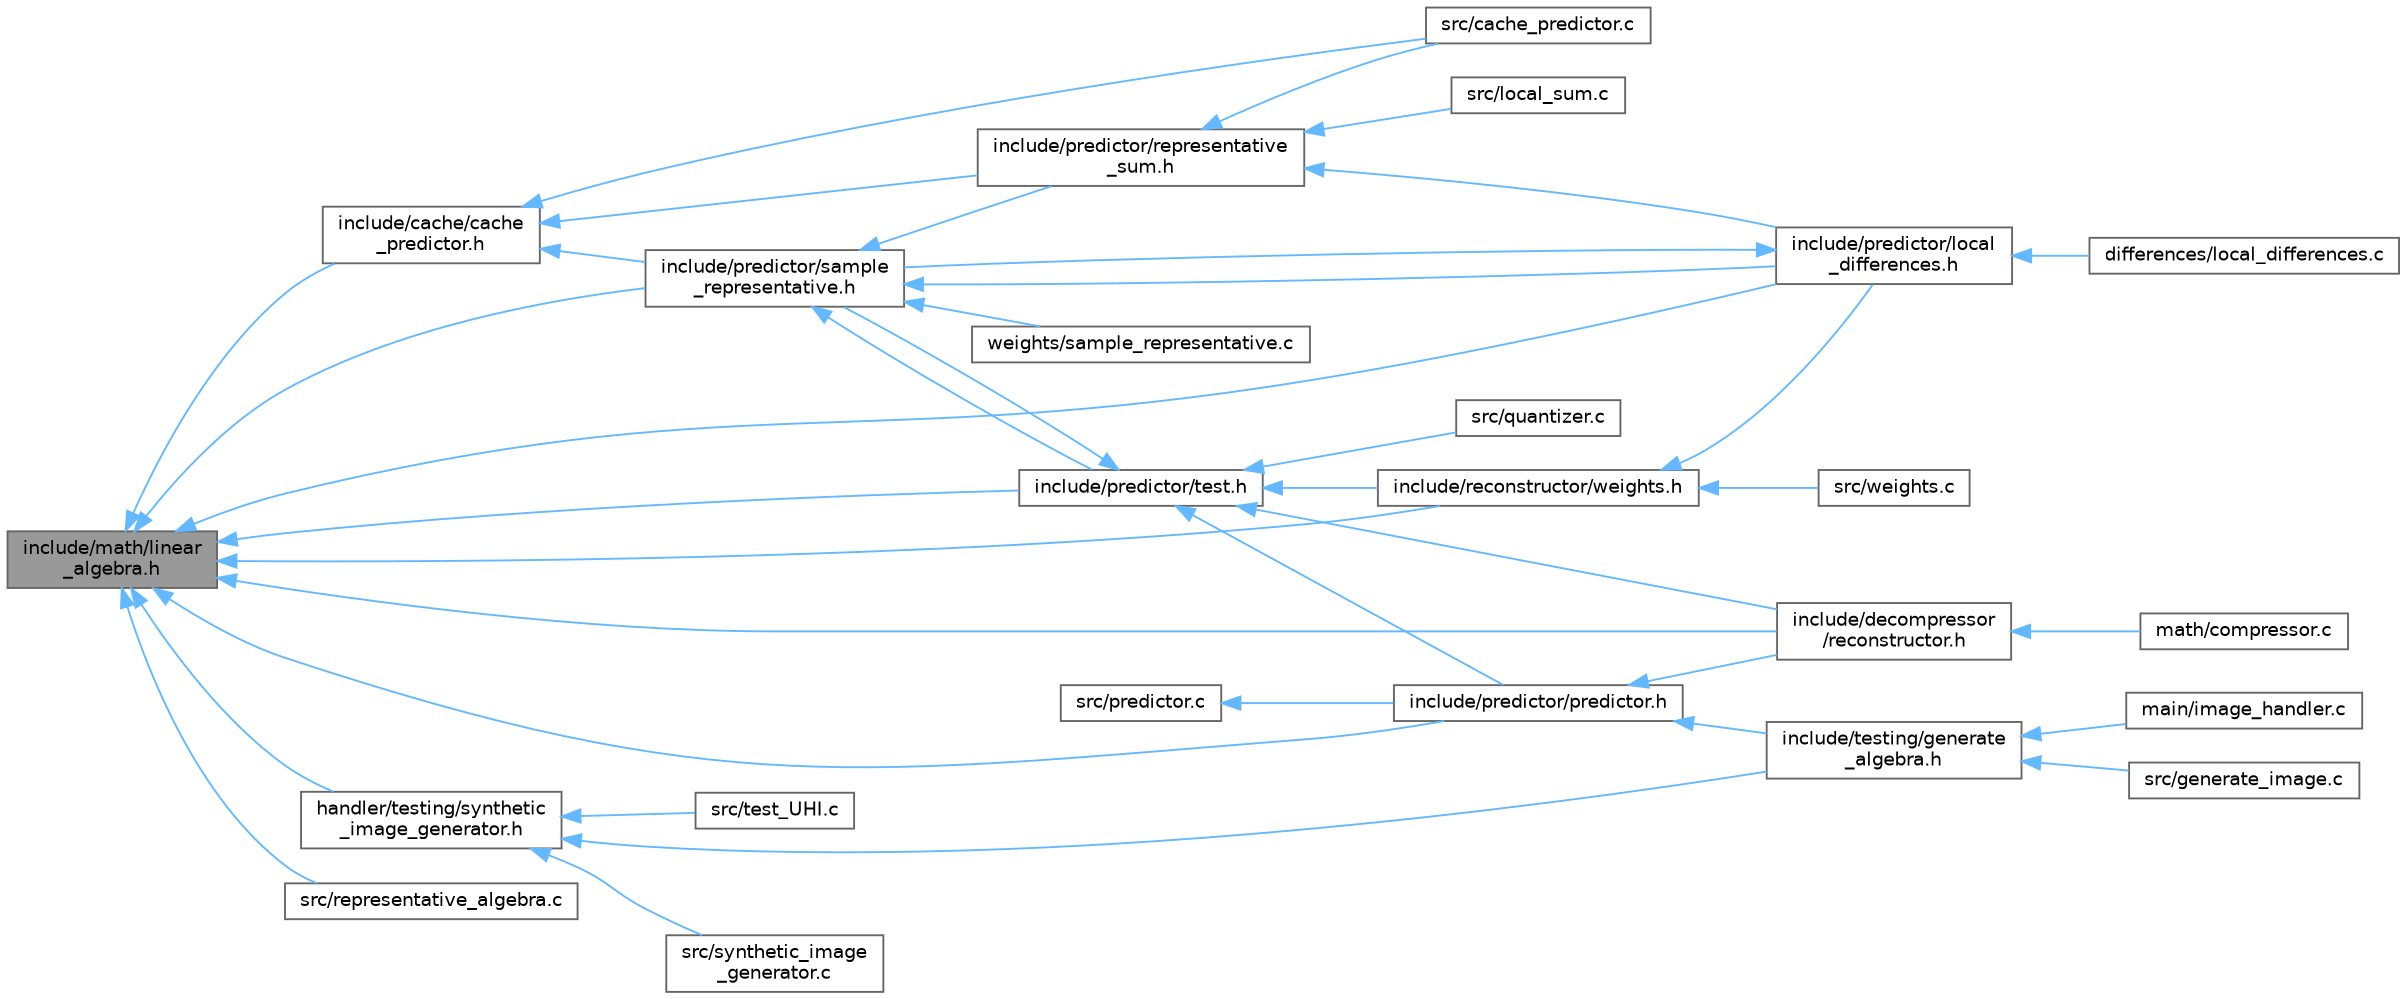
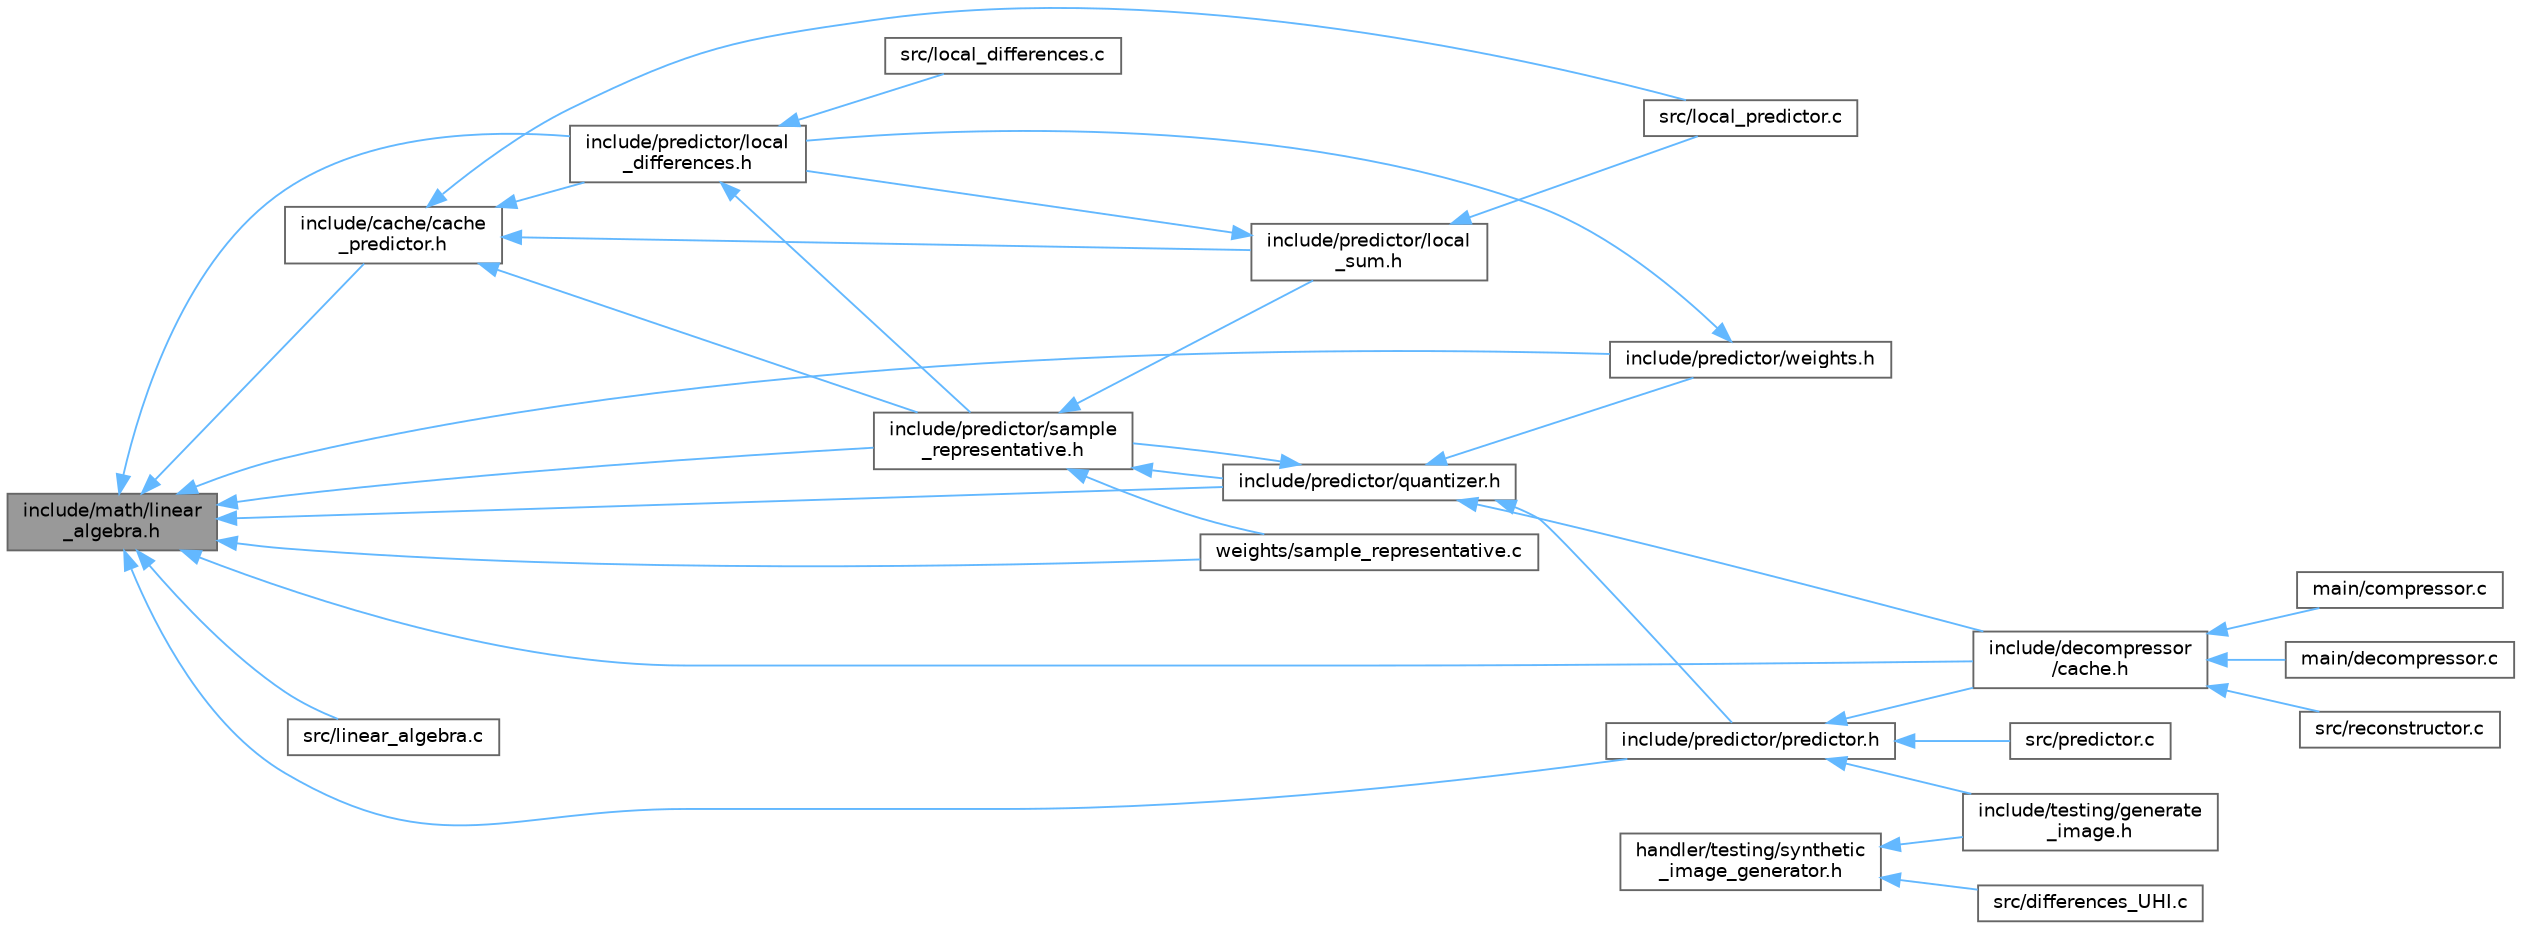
(1538, 25) -> (1751, 118)
(1538, 95) -> none
(1141, 158) -> (1369, 252)
(2244, 256) -> (1003, 56)
(1350, 279) -> (550, 192)
(1538, 418) -> none
(1141, 488) -> (1369, 482)
(1538, 488) -> (1751, 360)
(1894, 488) -> none
(1894, 631) -> (2090, 660)
(2244, 631) -> (2400, 590)
none -> (2400, 660)
(1317, 703) -> (1963, 741)
(2244, 711) -> none
(225, 712) -> (718, 566)
none -> (2400, 730)
(1894, 750) -> (2090, 822)
(2244, 780) -> none
(775, 811) -> (2090, 903)
(431, 901) -> (394, 737)
(775, 964) -> none
